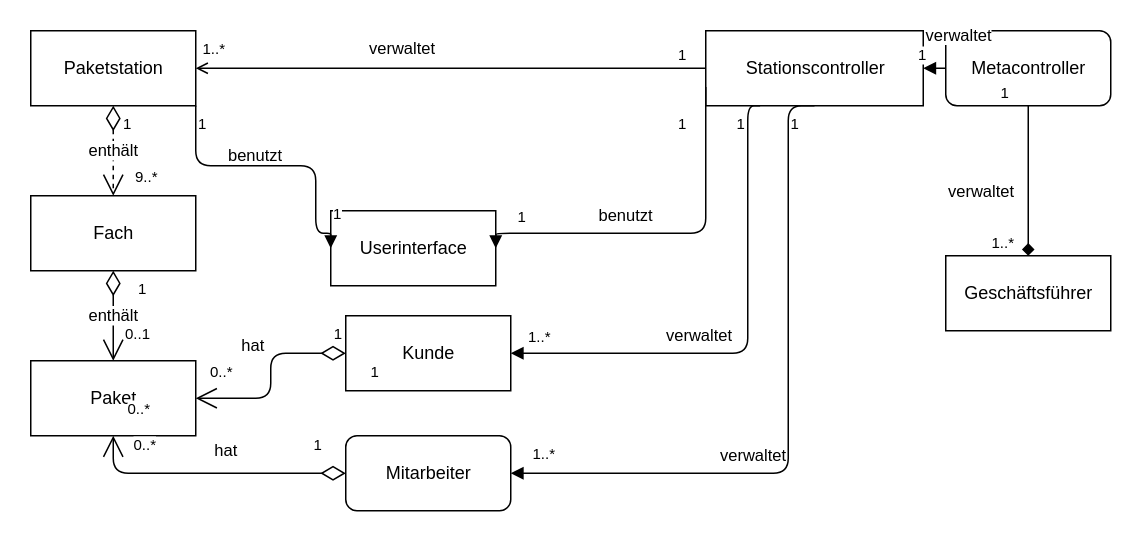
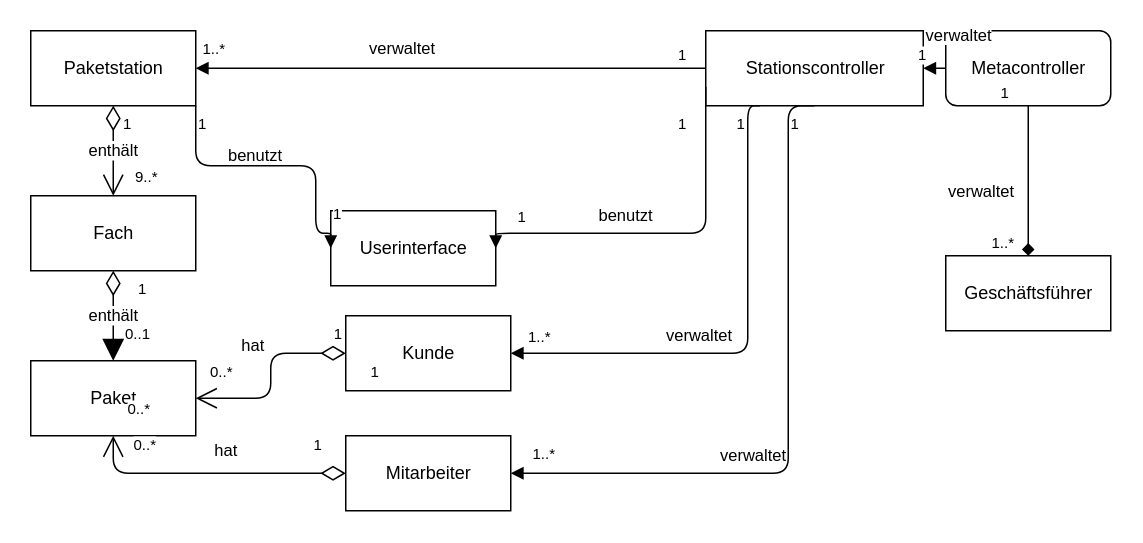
(205, 68) -> (209, 68)
(113, 175) -> (113, 175)
(113, 346) -> (113, 338)
(428, 473) -> (428, 473)
